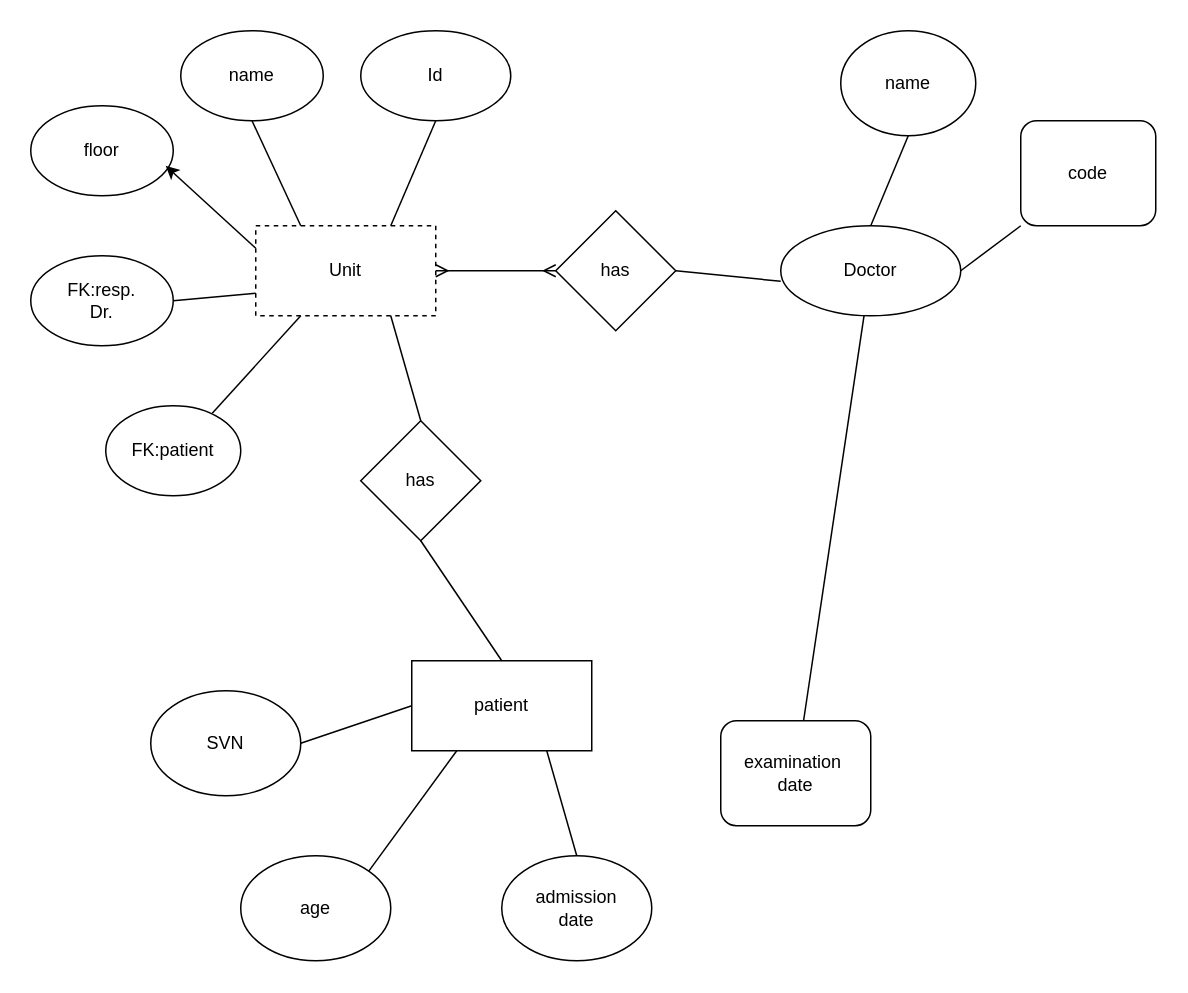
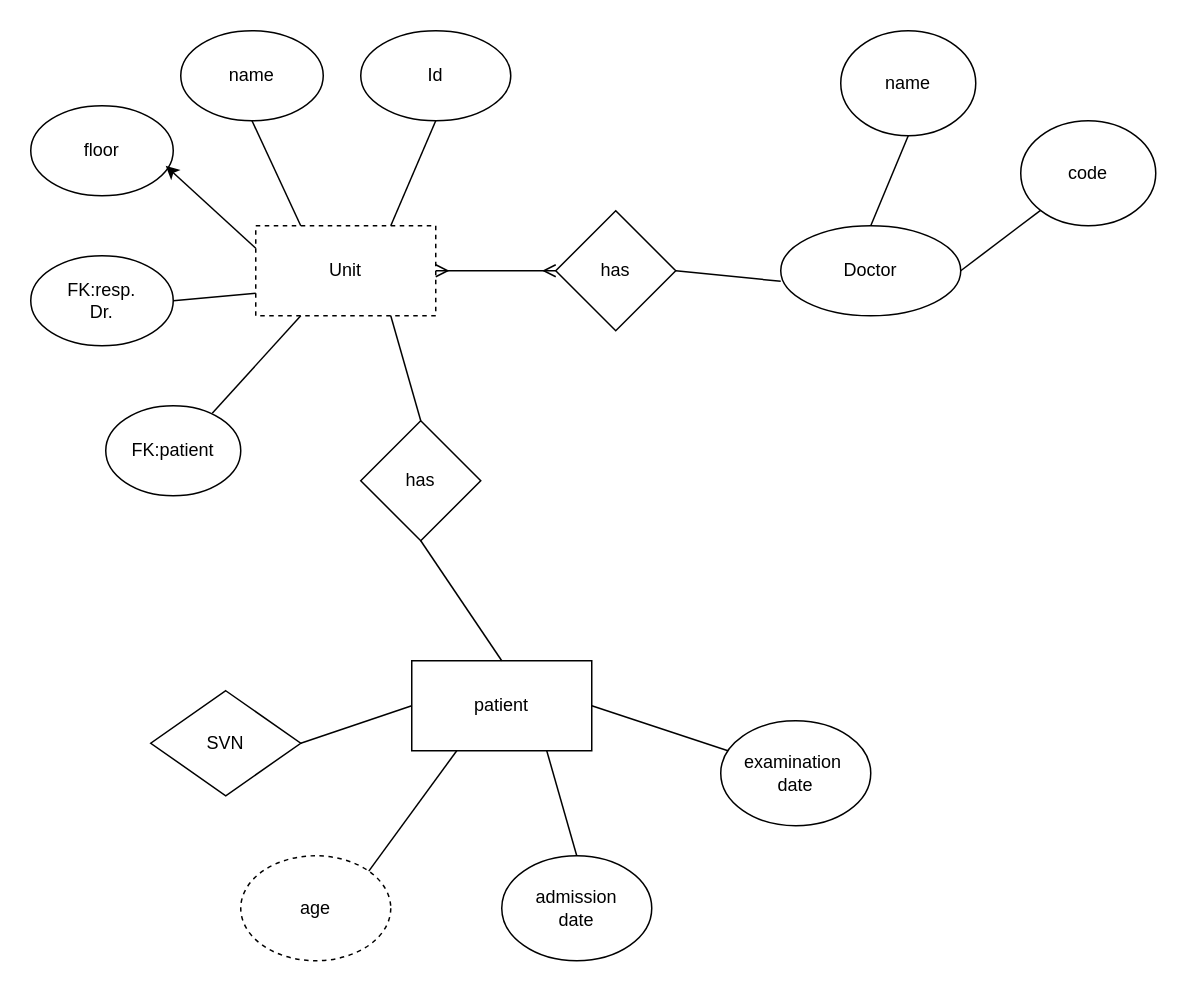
(1088, 173) -> (1088, 173)
(834, 519) -> (660, 728)
(226, 743) -> (226, 743)
(796, 773) -> (796, 773)
(316, 908) -> (316, 908)
